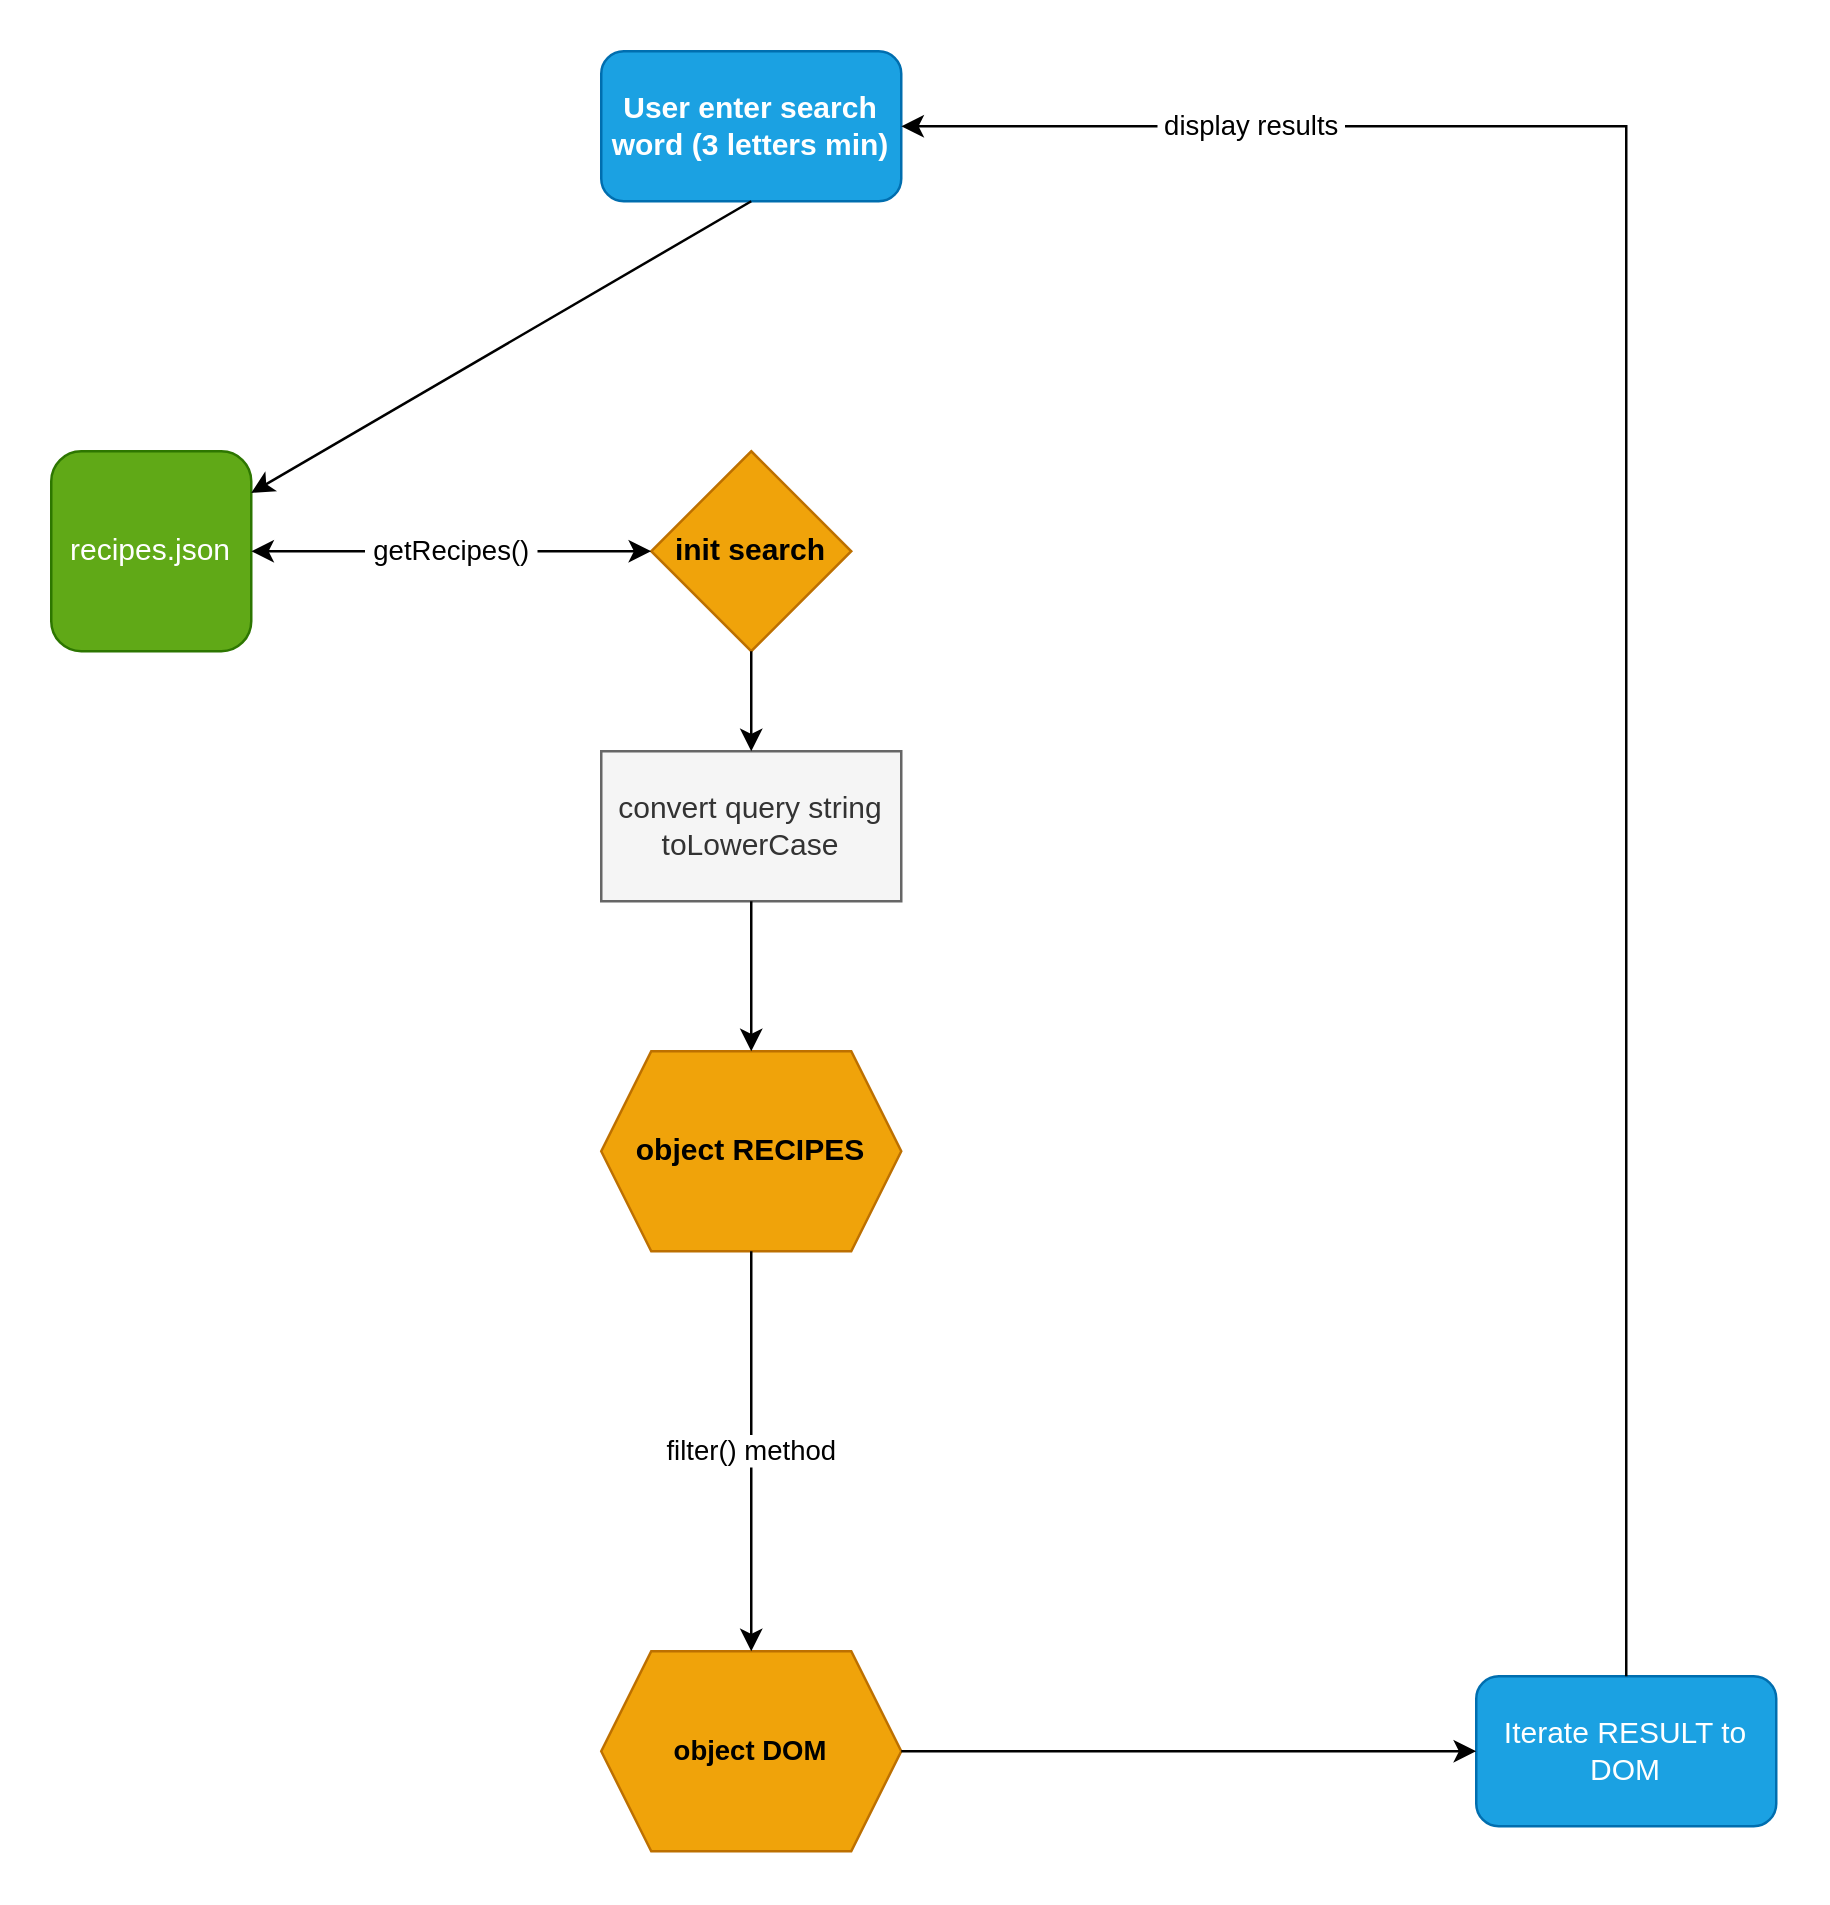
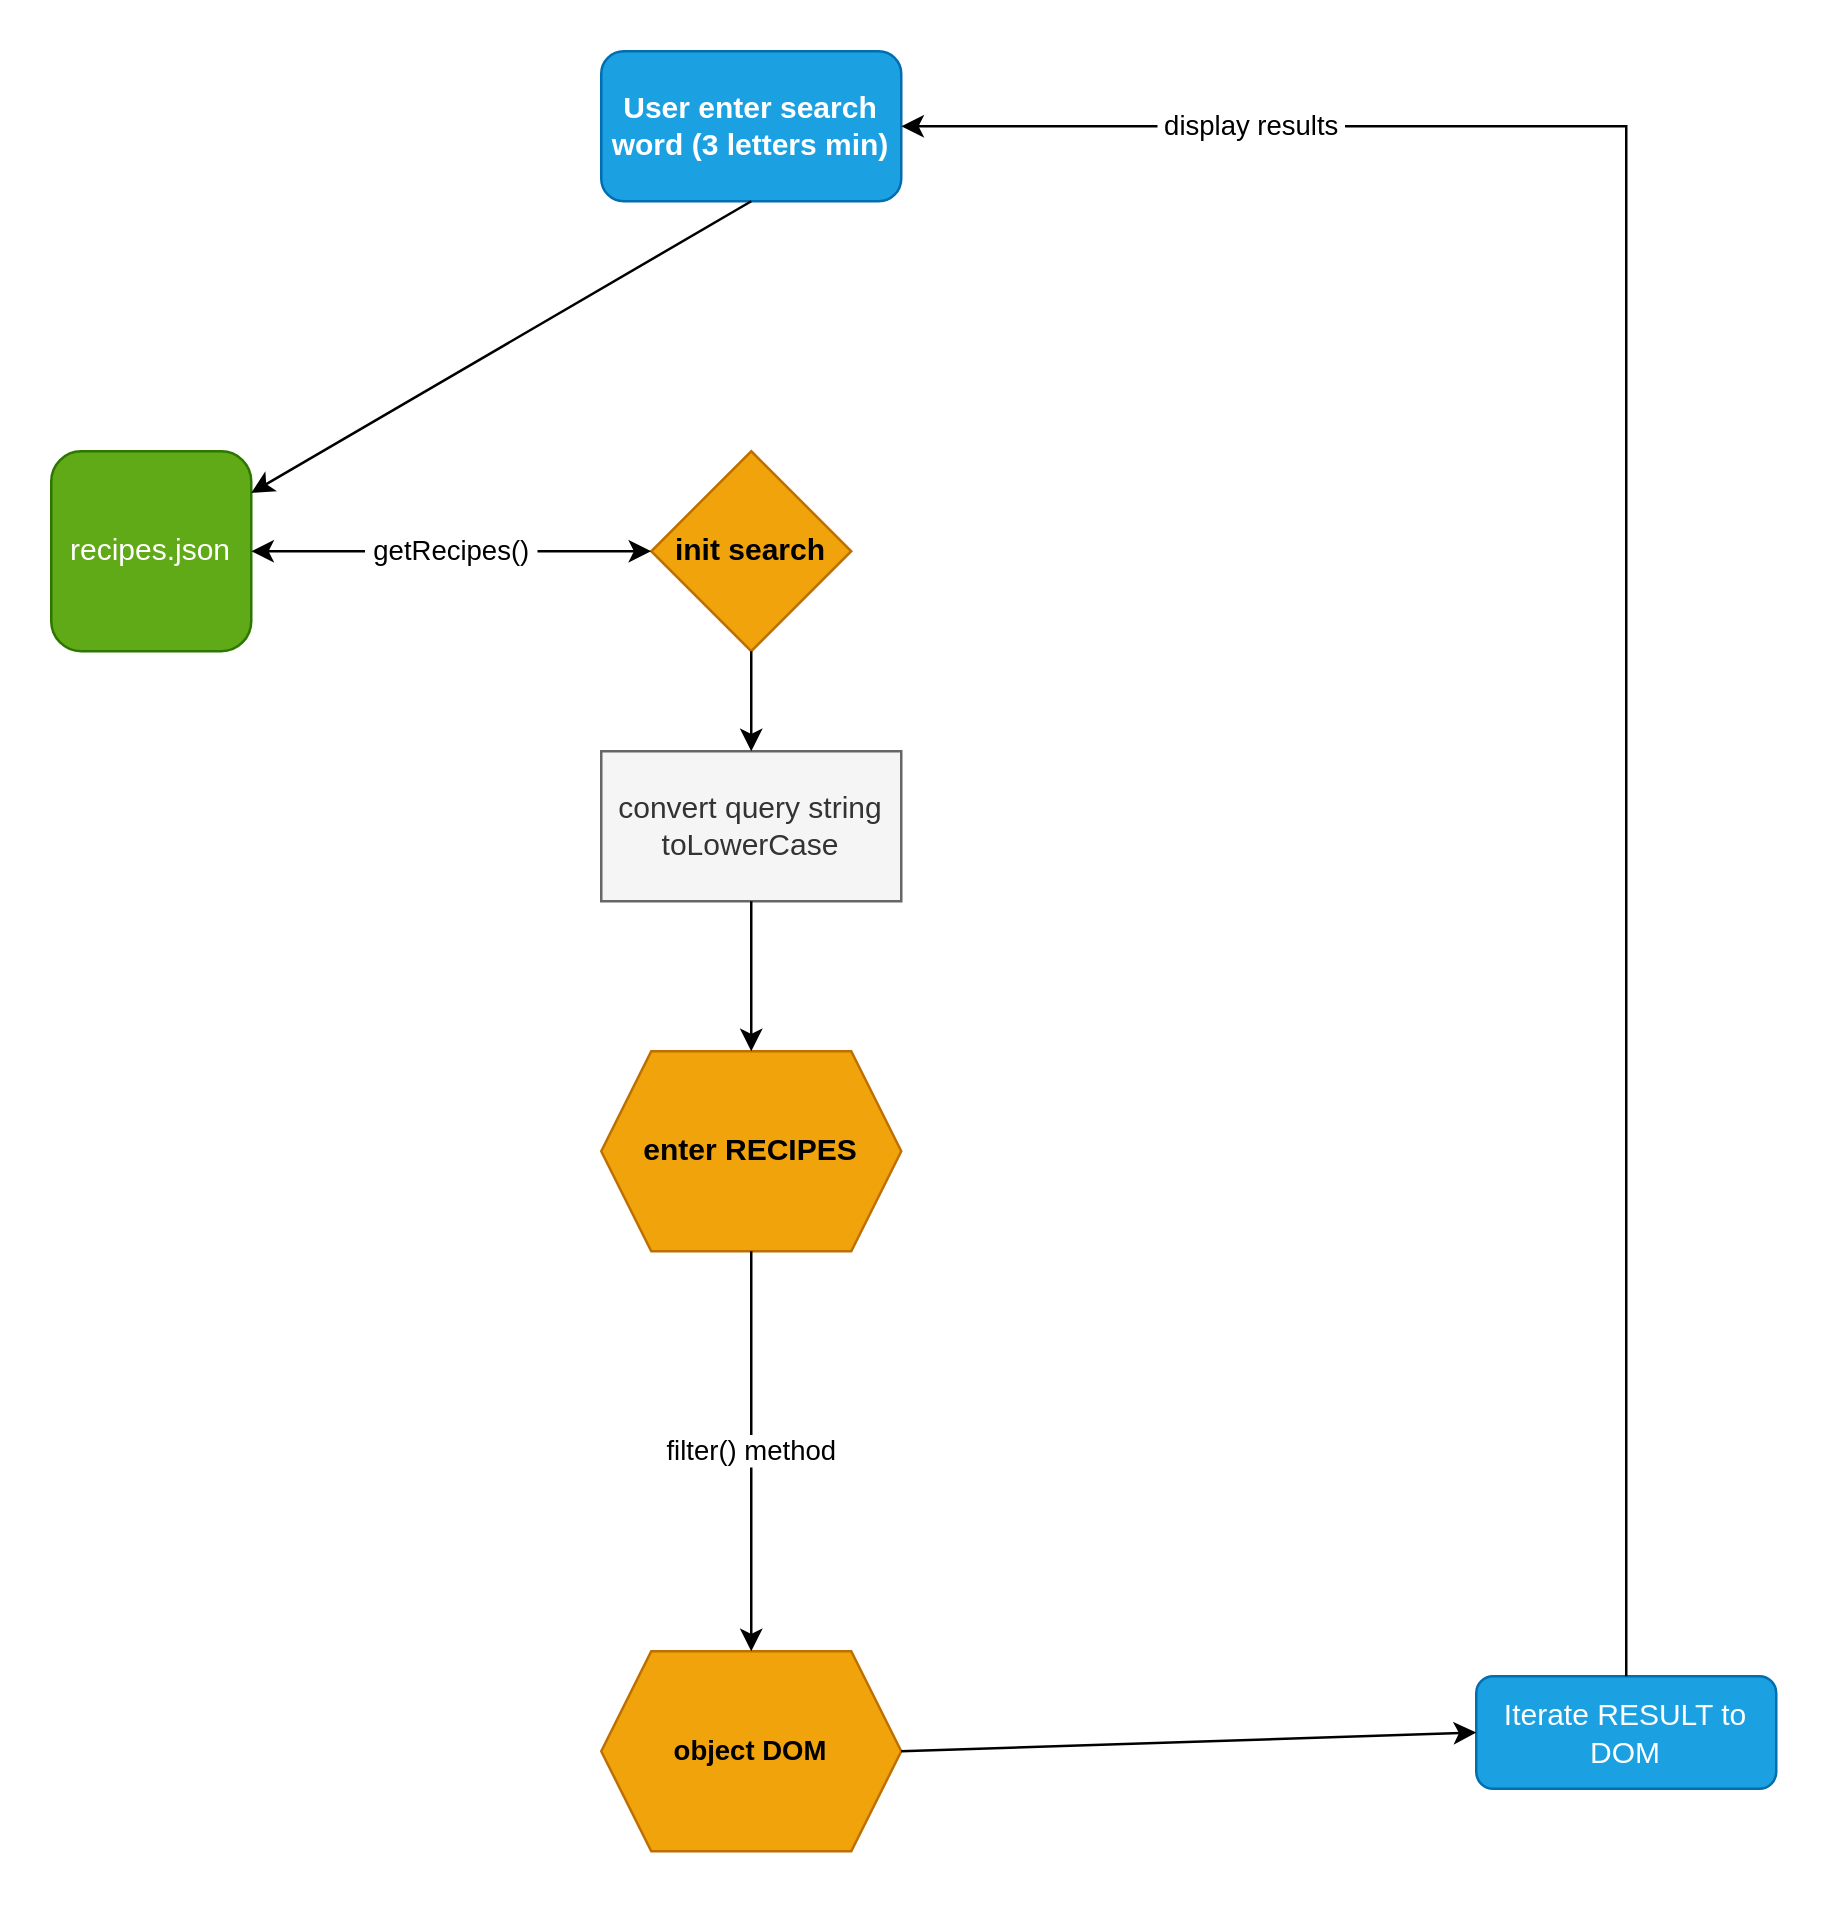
(751, 1151) -> (751, 1151)
(1626, 1751) -> (1626, 1733)
